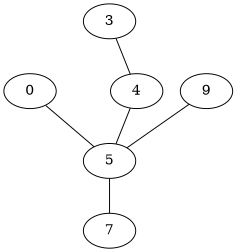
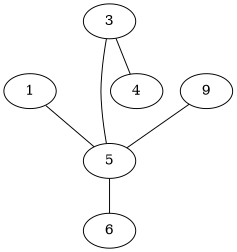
(30, 91) -> (30, 91)
(123, 126) -> (101, 91)
(110, 231) -> (110, 231)
